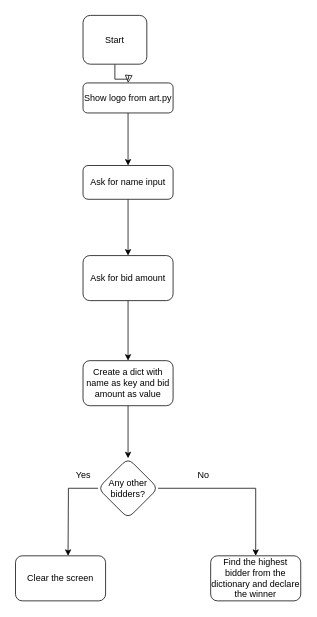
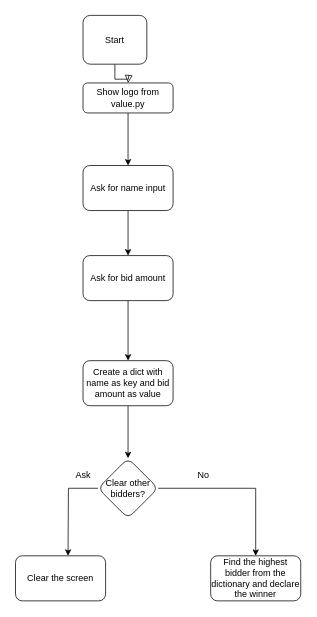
(128, 98) -> (128, 98)
(128, 182) -> (128, 188)
(83, 475) -> (83, 475)
(128, 488) -> (128, 488)
